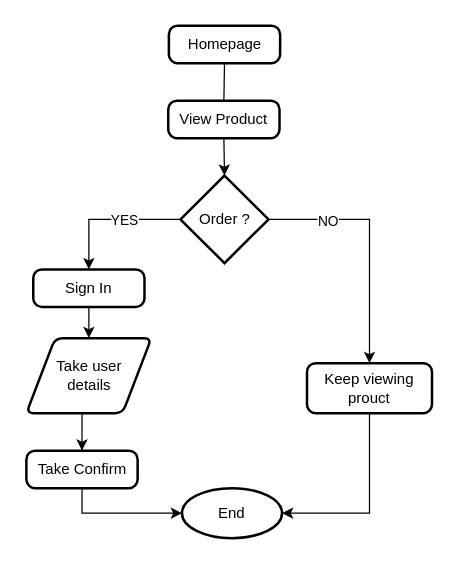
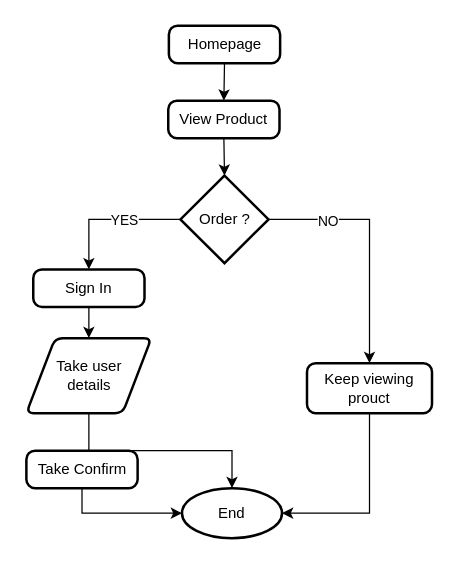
(224, 94) -> (224, 91)
(82, 424) -> (196, 451)
